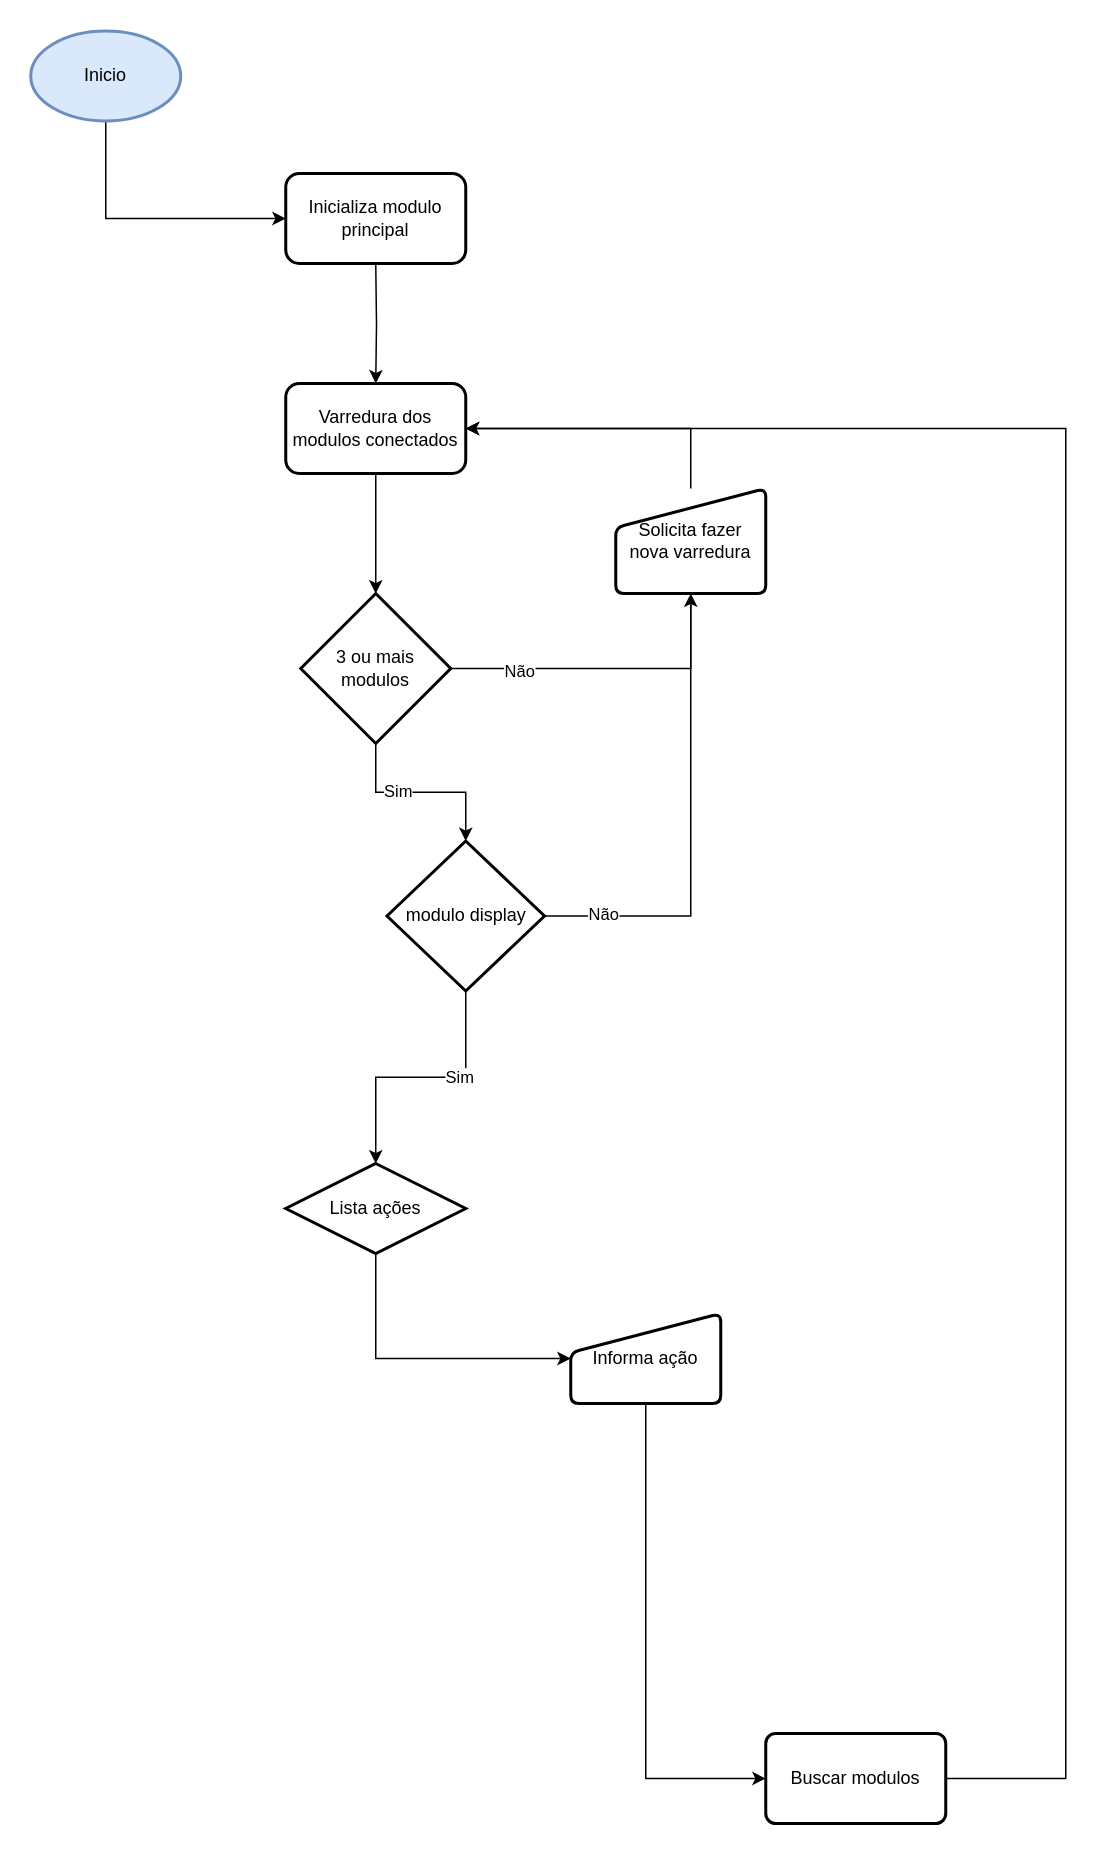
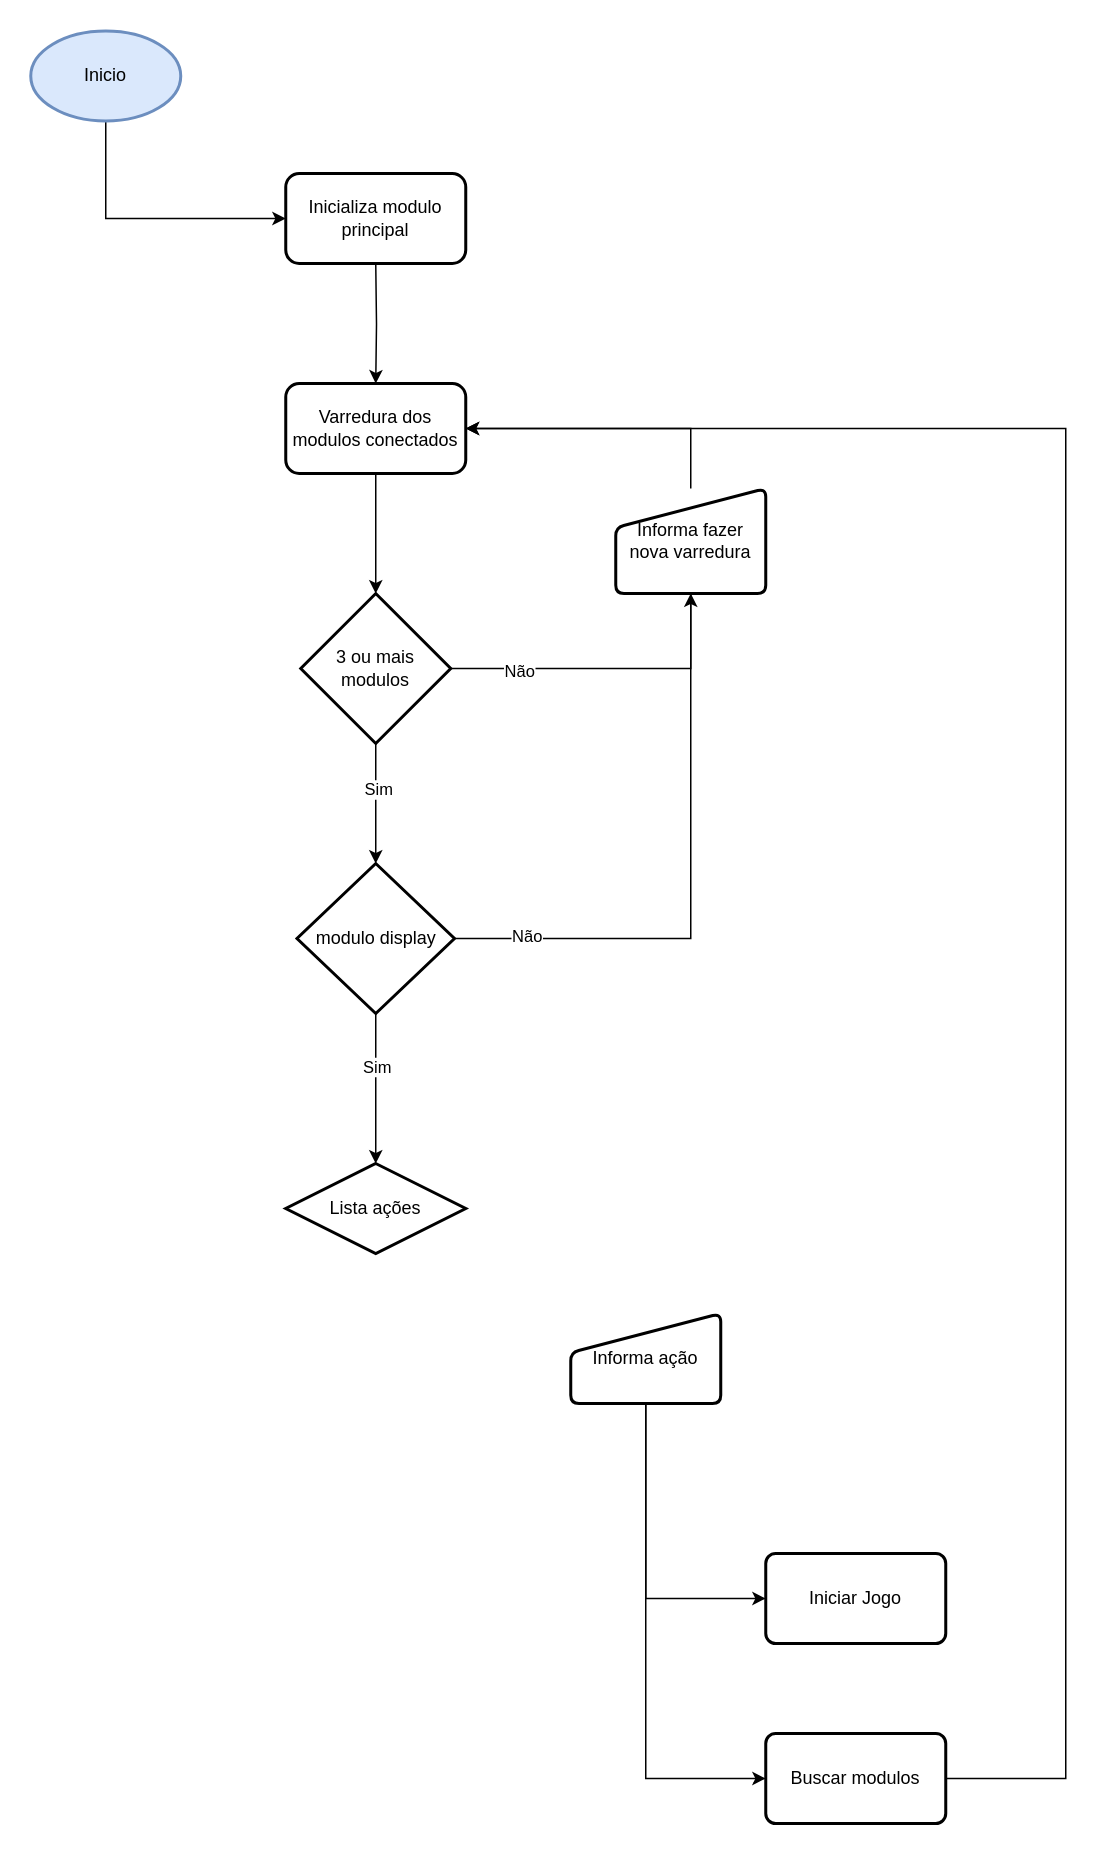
(691, 541) -> (691, 541)
(466, 916) -> (376, 938)
(416, 1358) -> none
none -> (702, 1598)
none -> (856, 1598)
